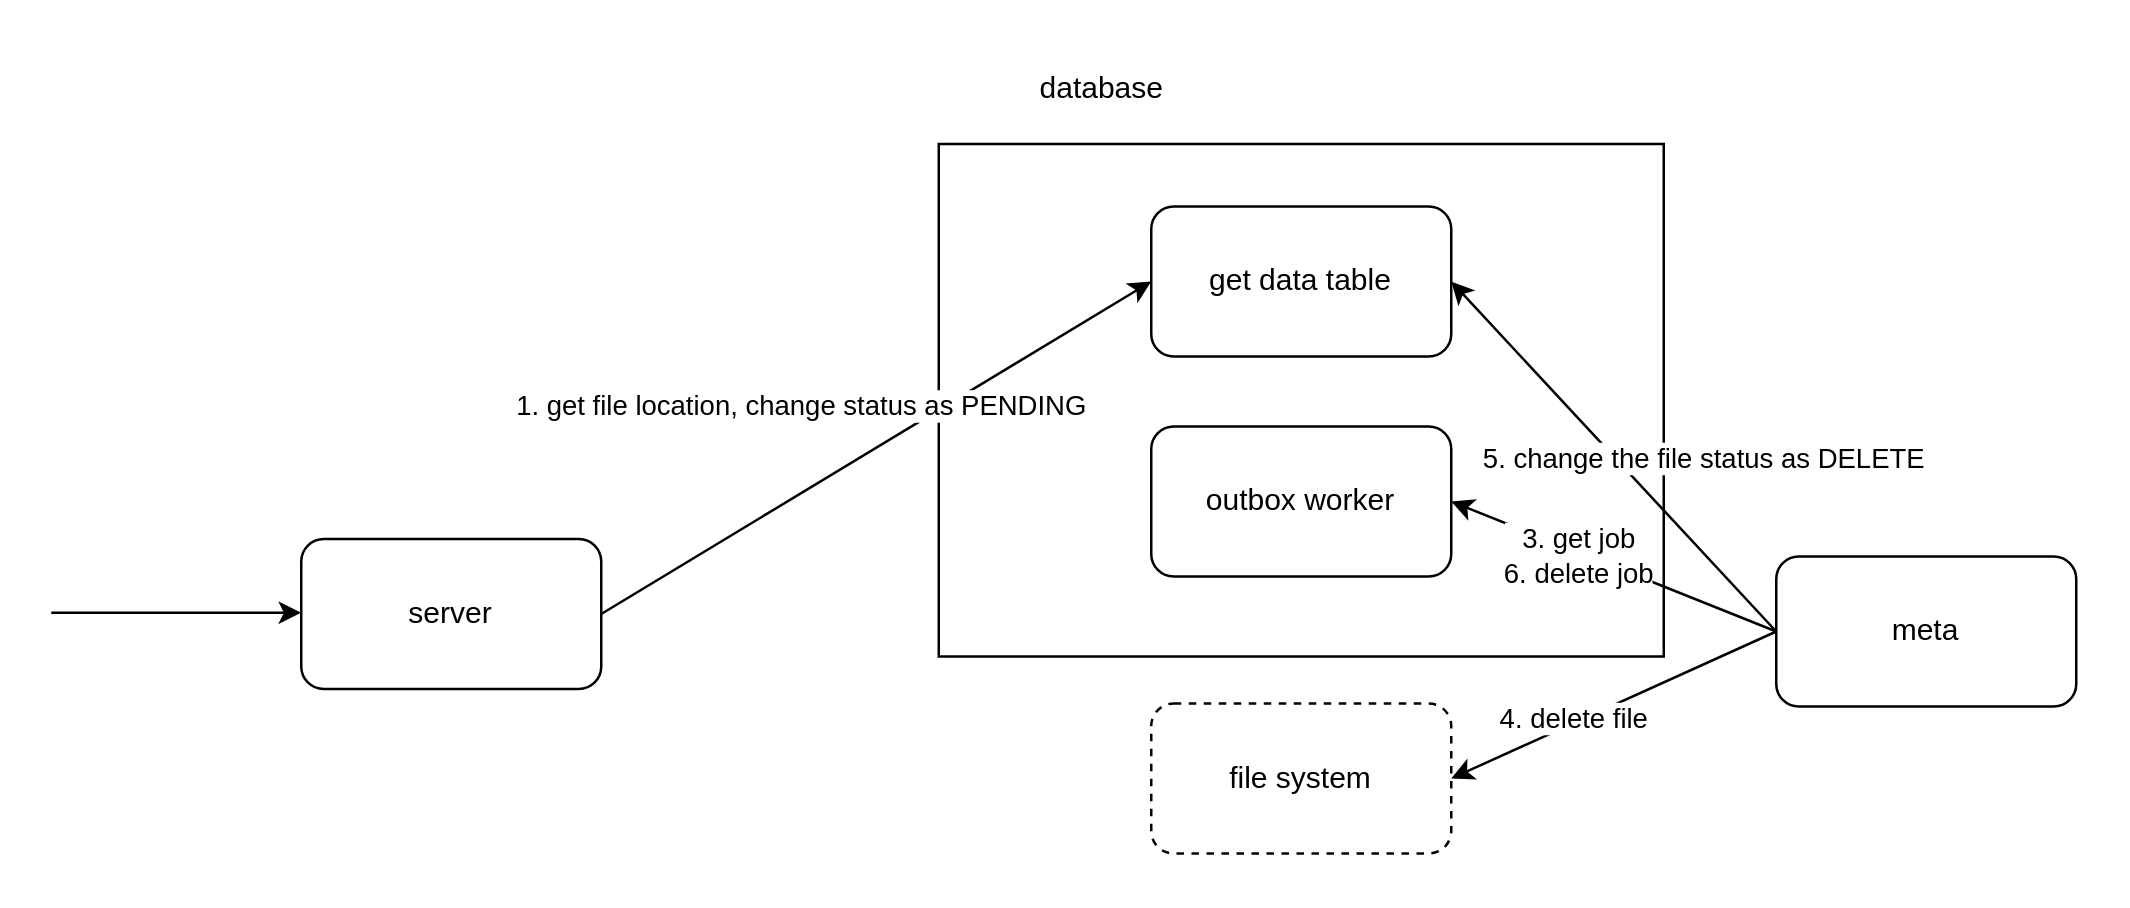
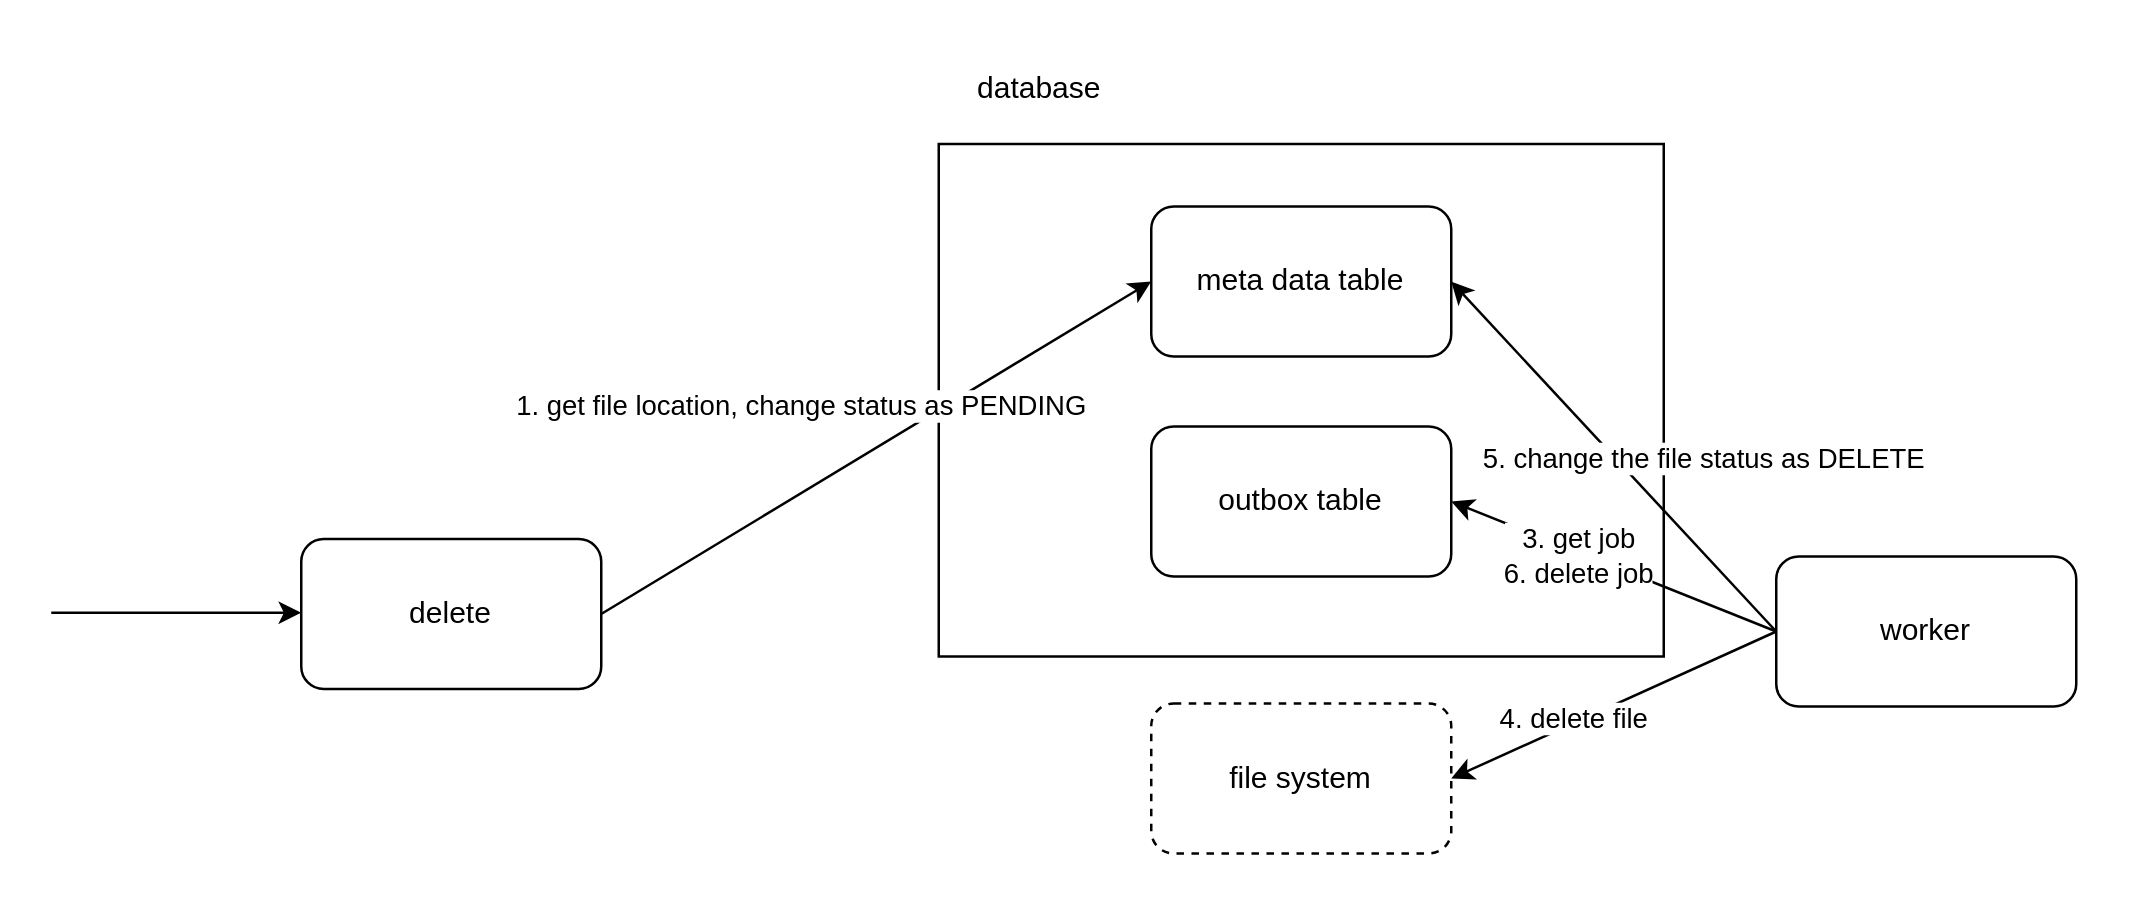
(1101, 89) -> (1039, 89)
(1301, 281) -> (1301, 281)
(1301, 501) -> (1301, 501)
(451, 614) -> (451, 614)
(1926, 631) -> (1926, 631)
